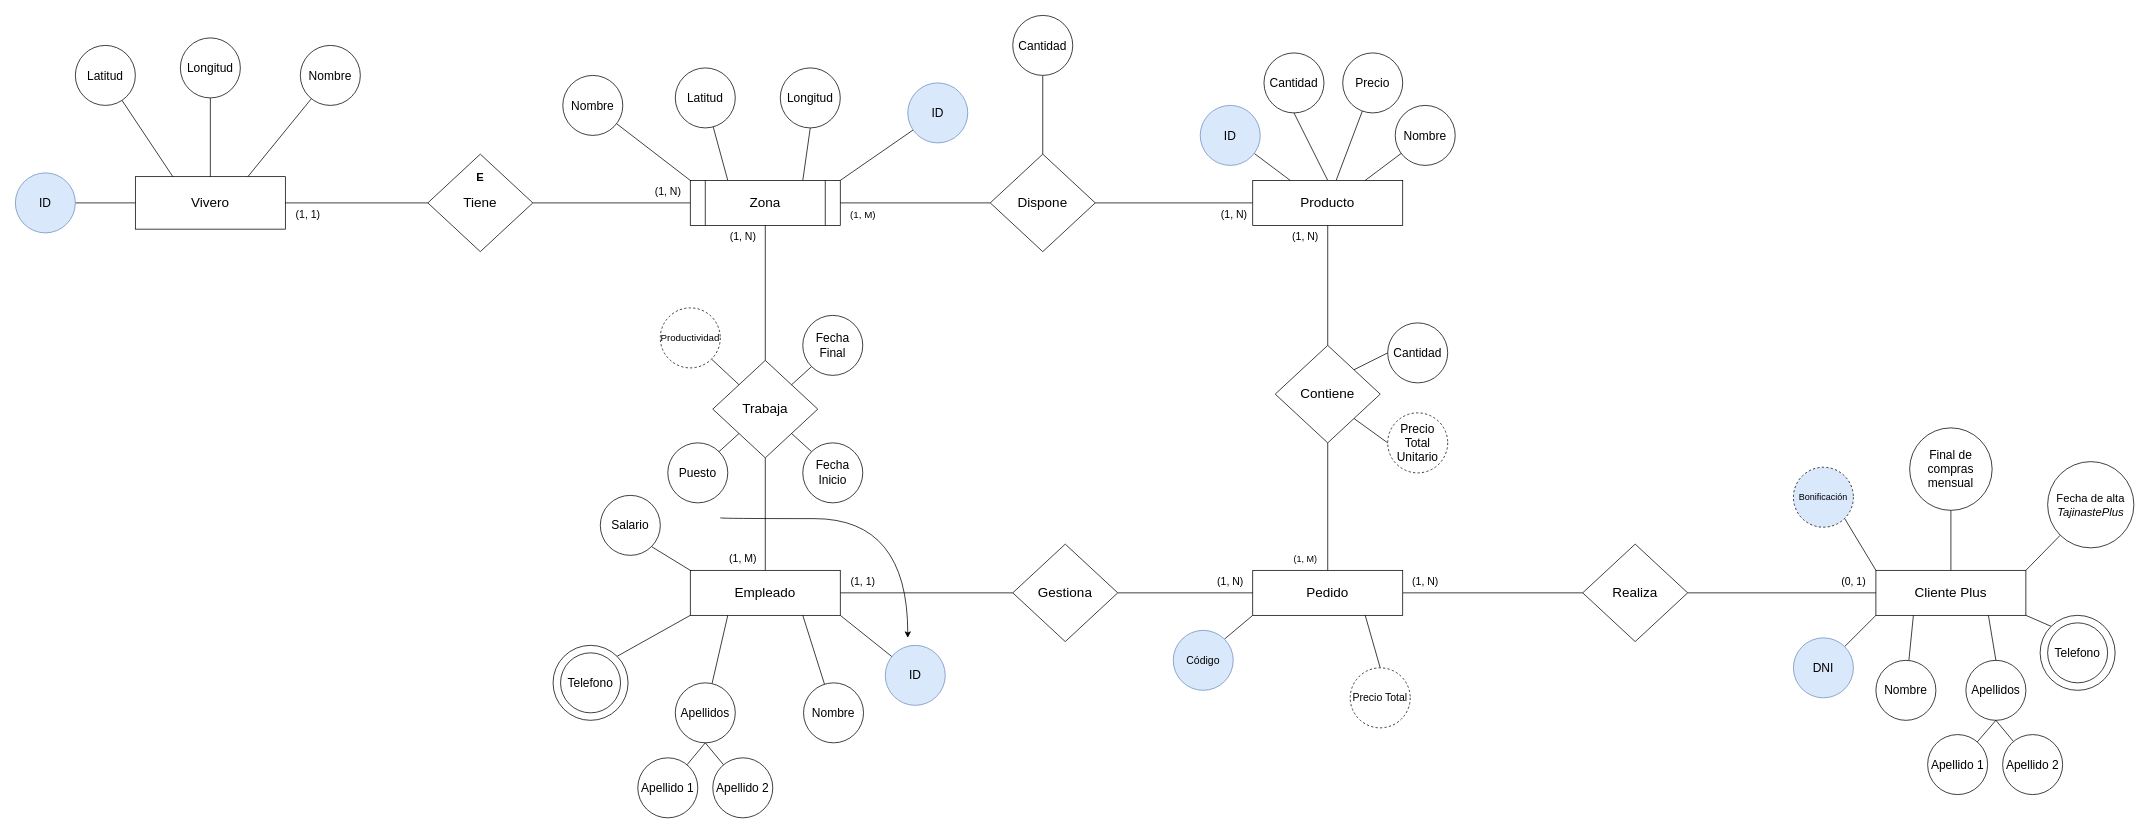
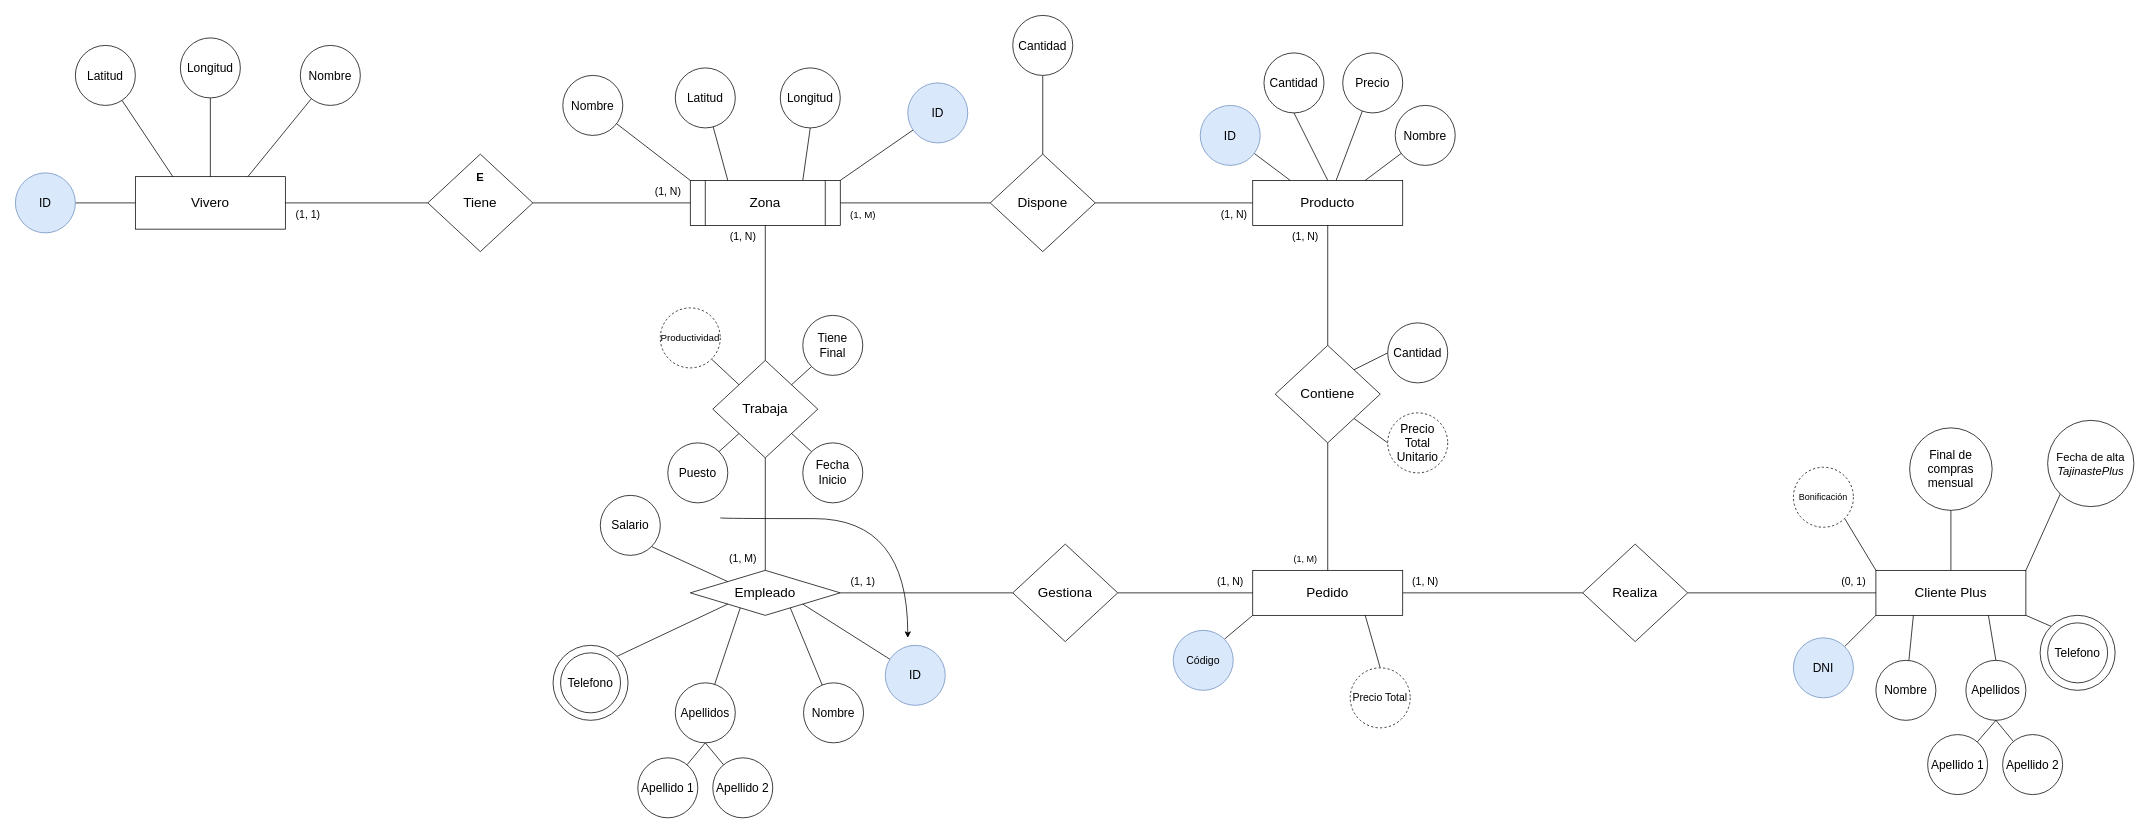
(833, 345) -> (833, 345)
(1824, 497) -> (1824, 497)
(2091, 505) -> (2091, 464)
(765, 593) -> (765, 593)
